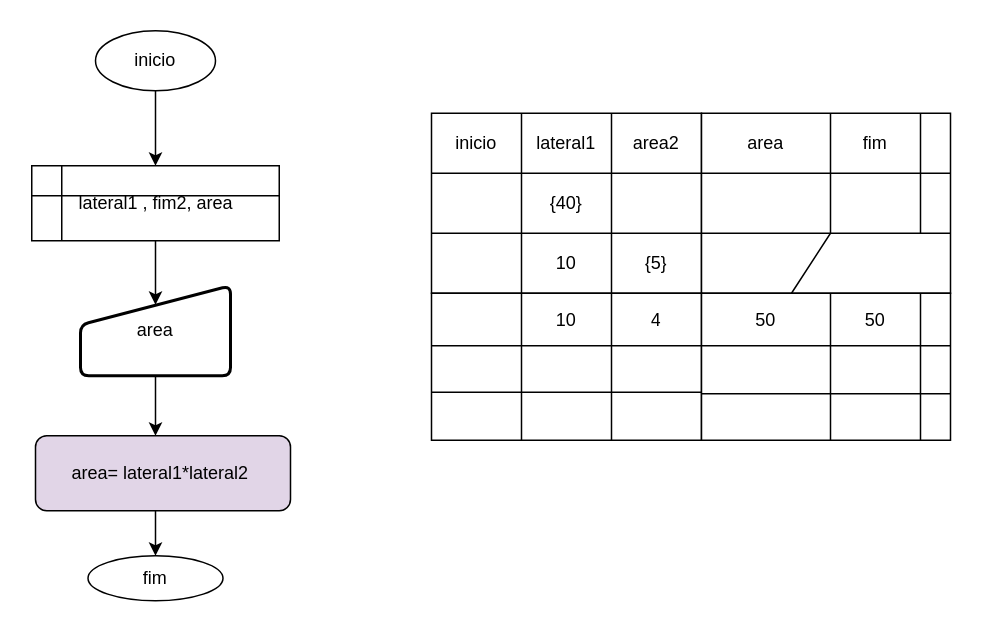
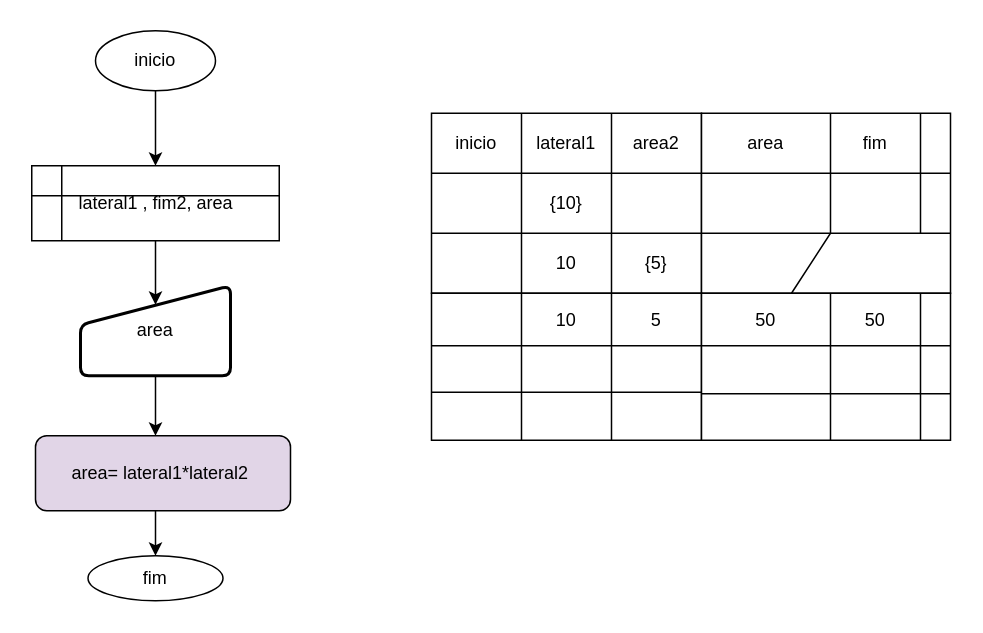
(566, 203) -> (566, 203)
(656, 320) -> (656, 320)
